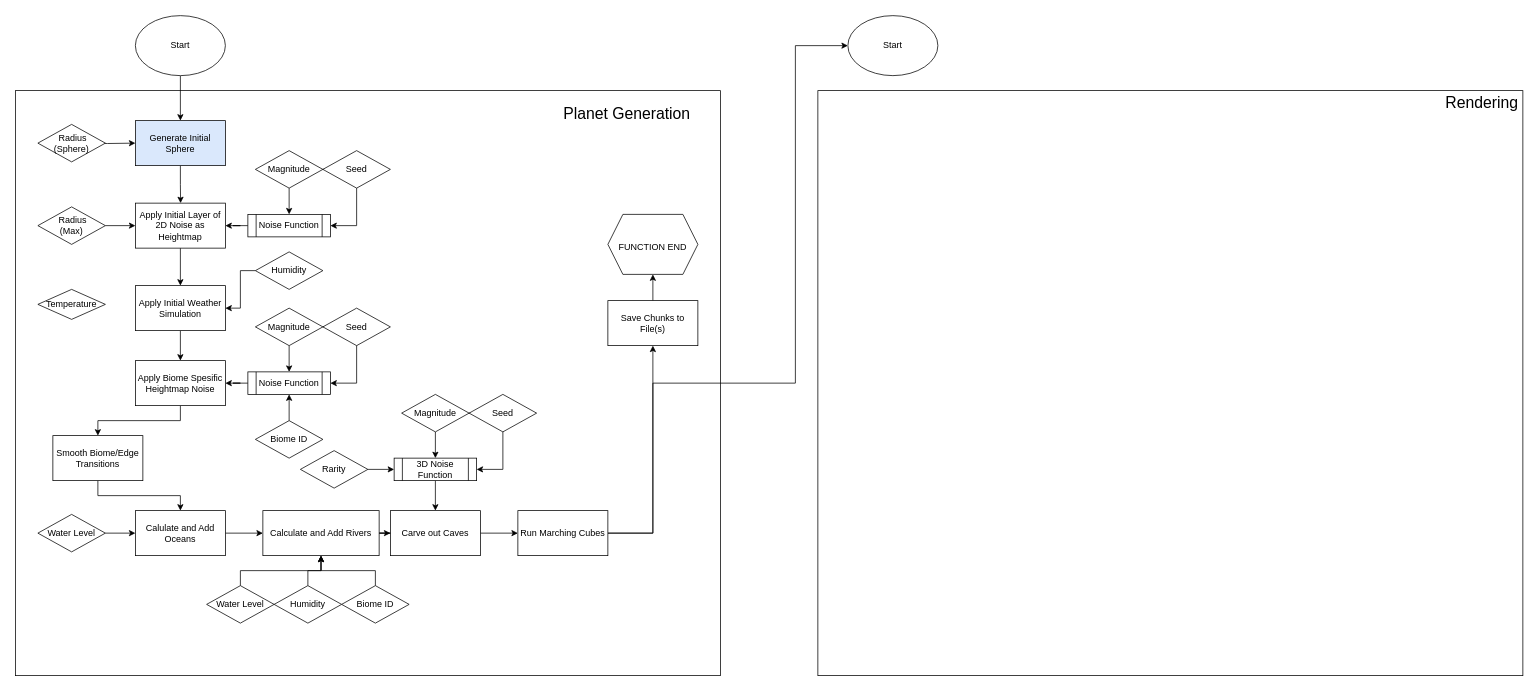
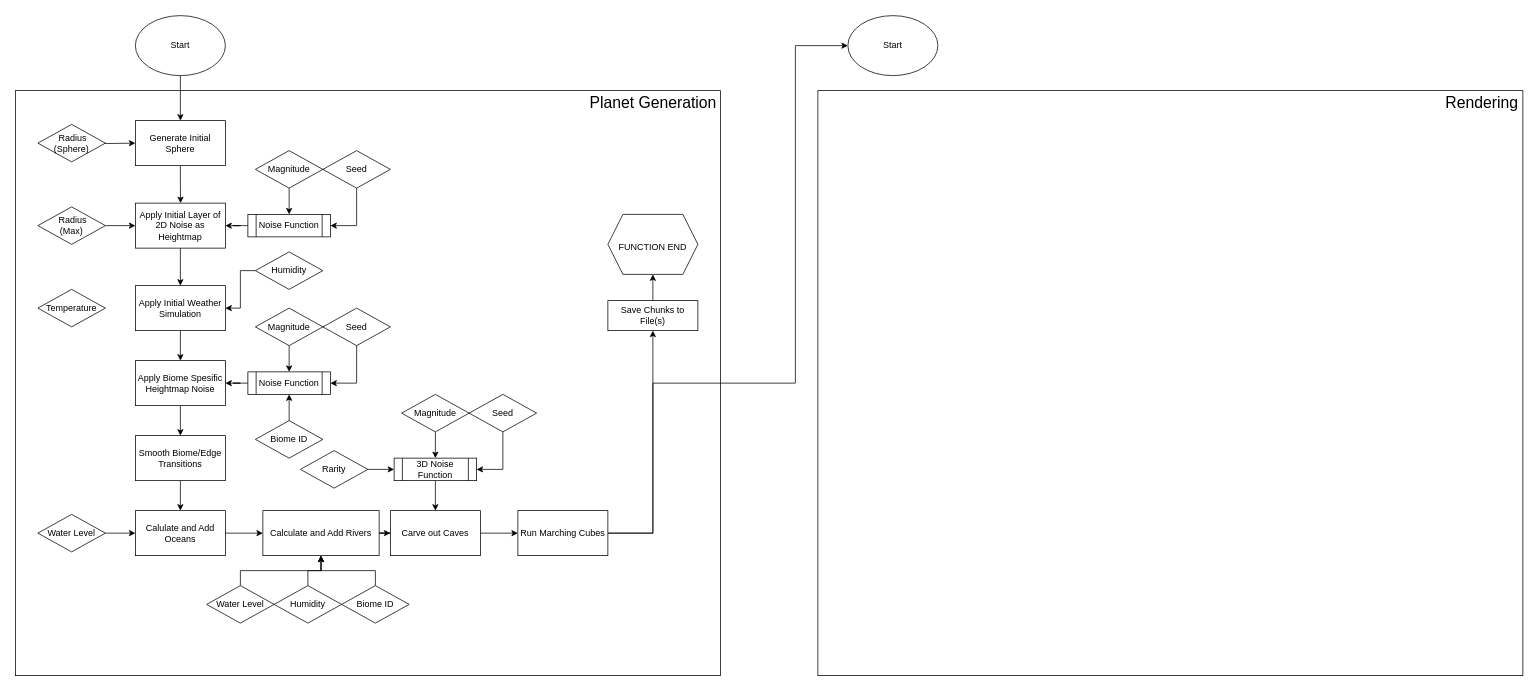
(627, 113) -> (653, 102)
(180, 143) -> (180, 143)
(72, 304) -> (72, 308)
(653, 323) -> (653, 315)
(98, 458) -> (180, 458)
